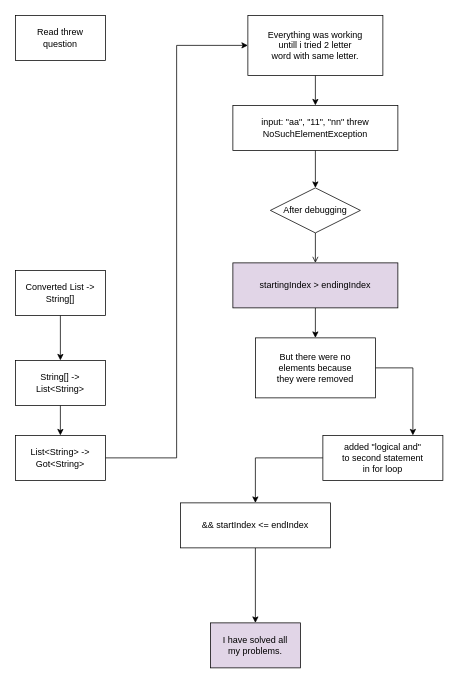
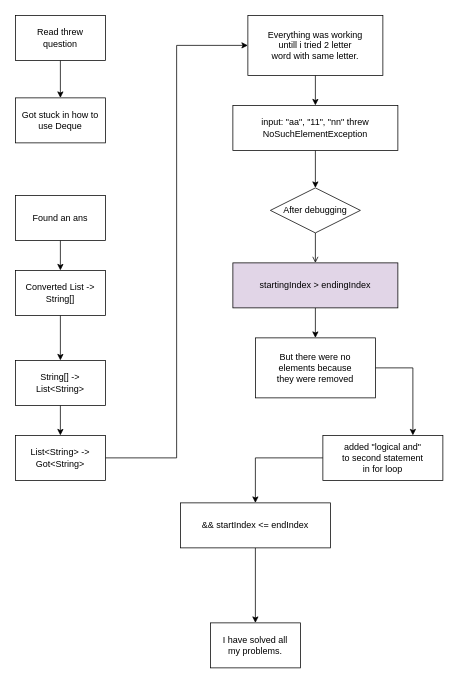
none -> (60, 77)
none -> (60, 120)
none -> (60, 218)
none -> (60, 252)
(255, 645) -> (255, 645)
